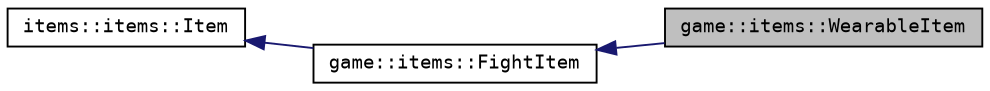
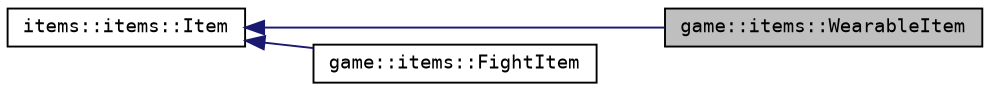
(640, 45) -> (465, 28)
